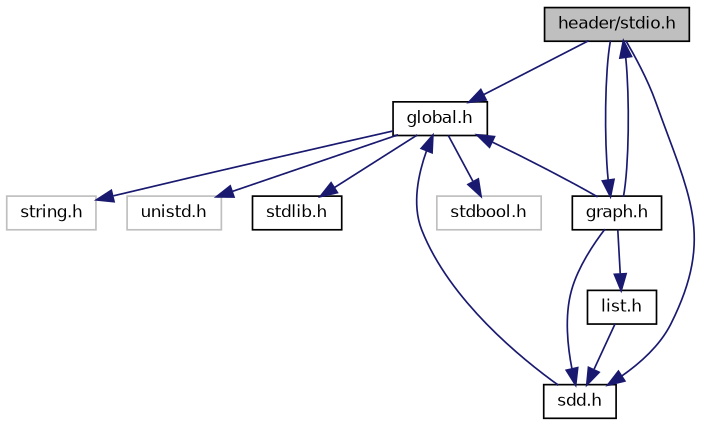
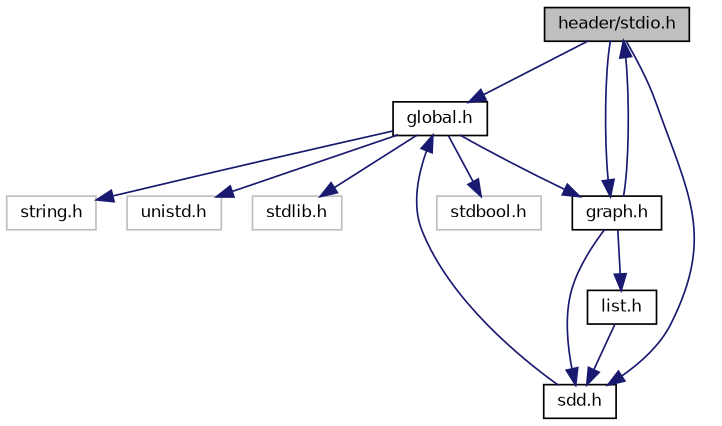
(545, 169) -> (512, 163)
(297, 213) -> (297, 213)
